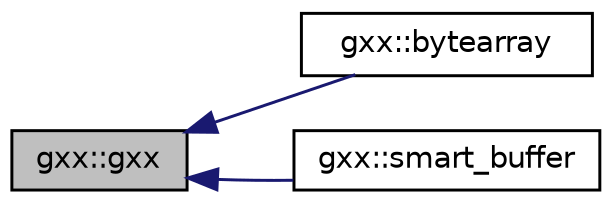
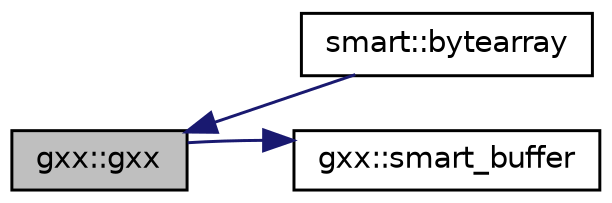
(447, 45) -> (447, 45)
(255, 180) -> (226, 141)
